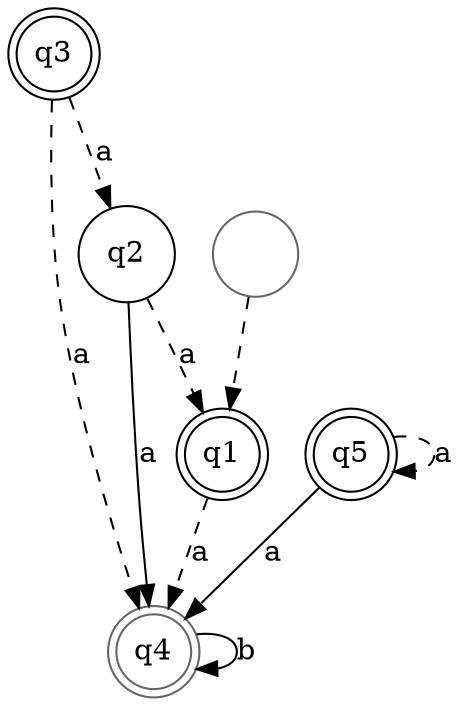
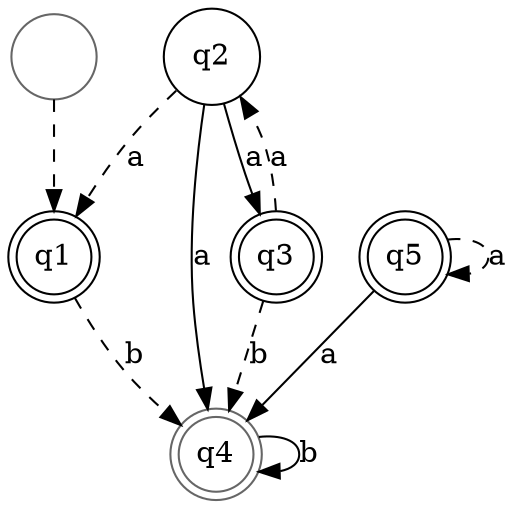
none -> (237, 149)
(82, 356) -> (260, 356)
(201, 553) -> (135, 356)
